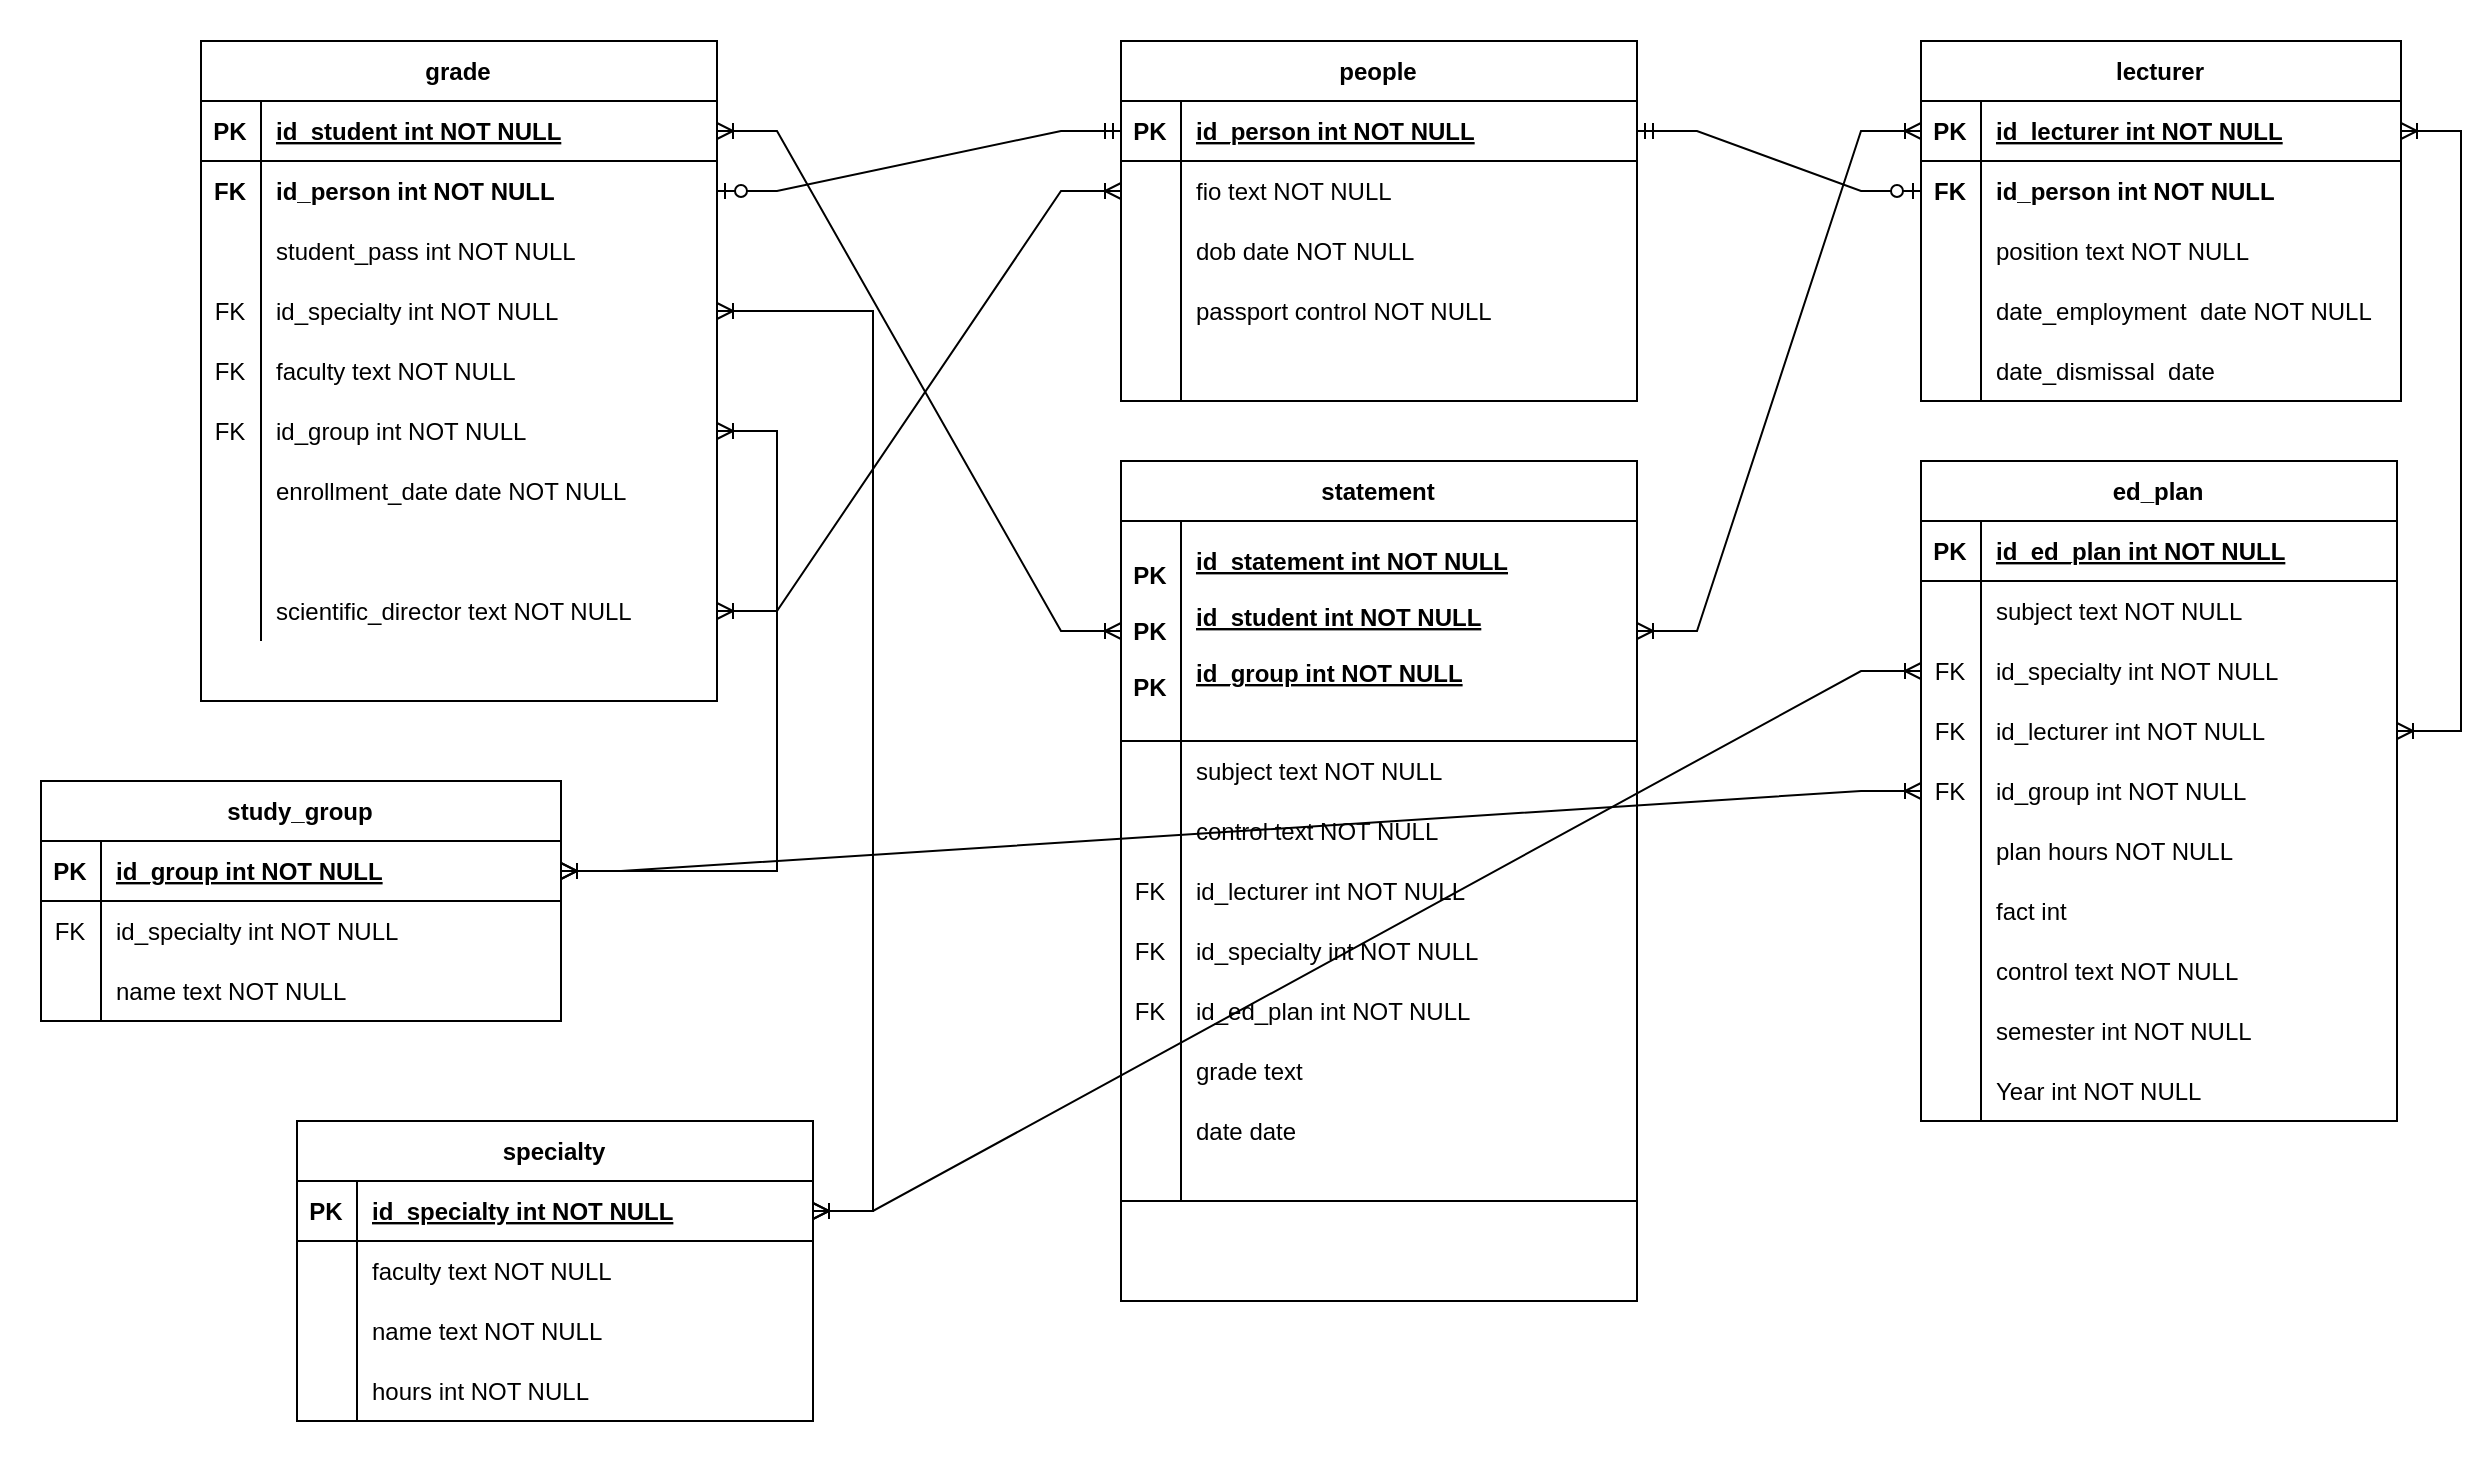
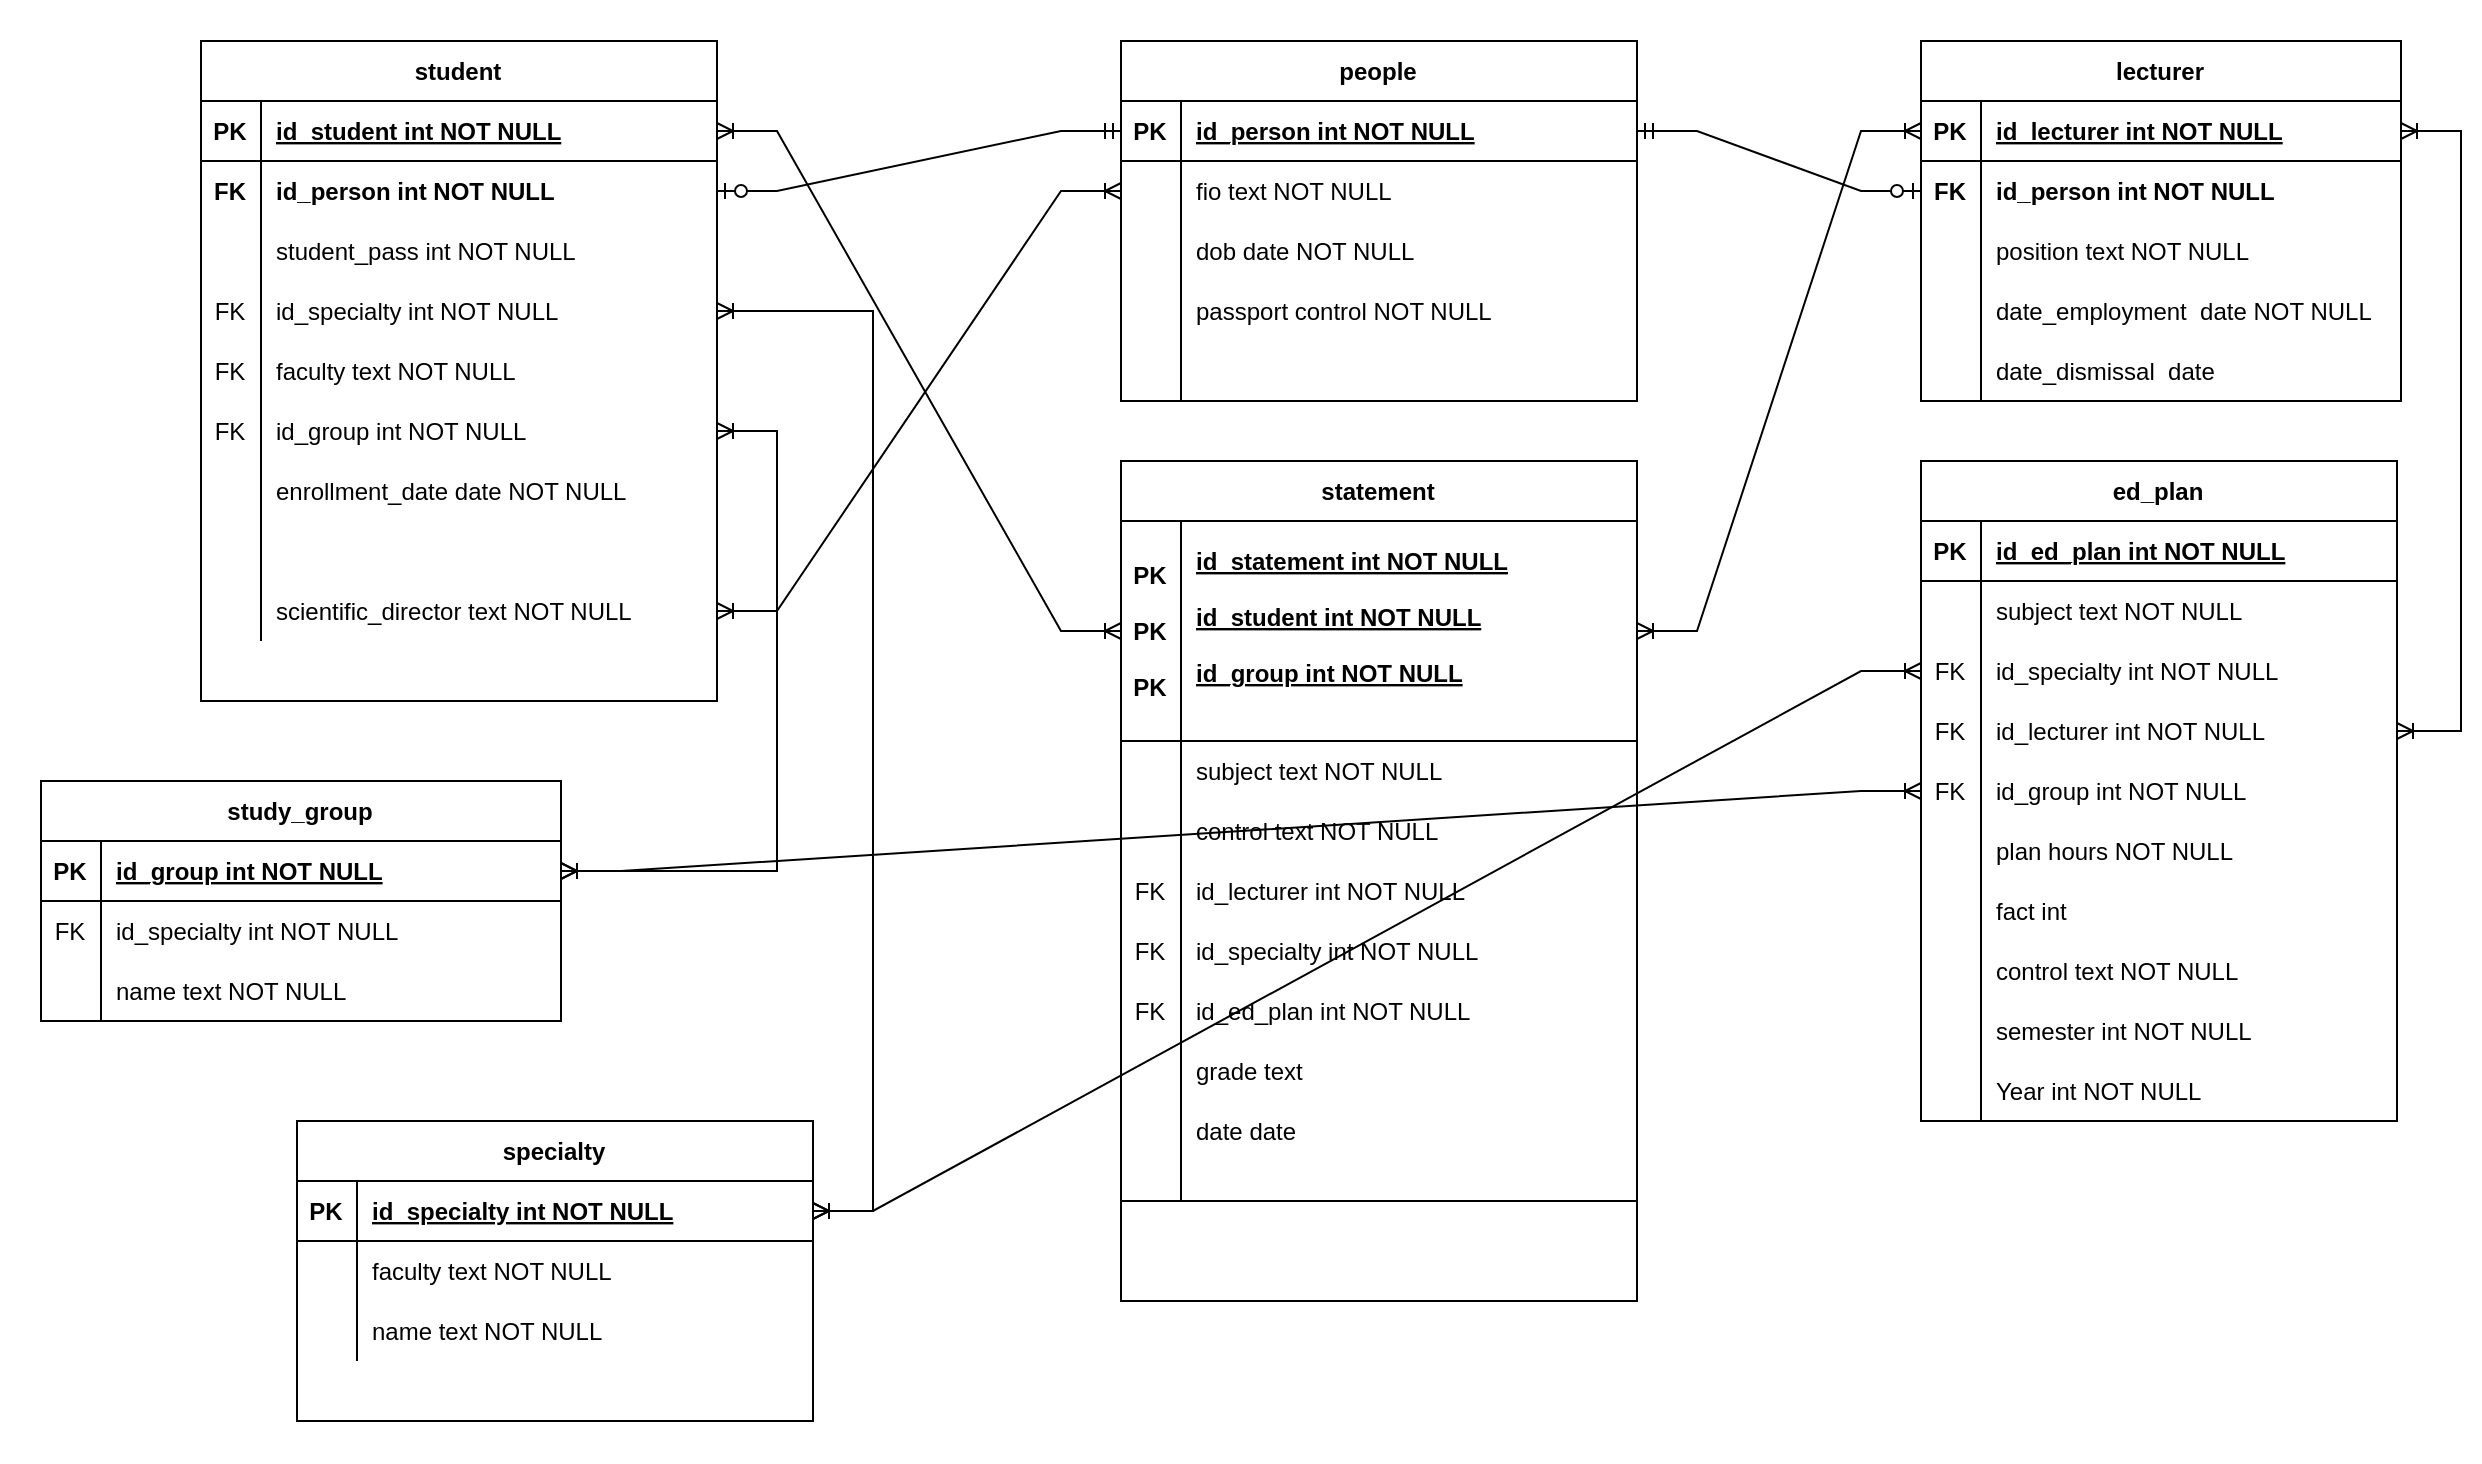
(458, 72) -> (458, 72)
(585, 1391) -> none
